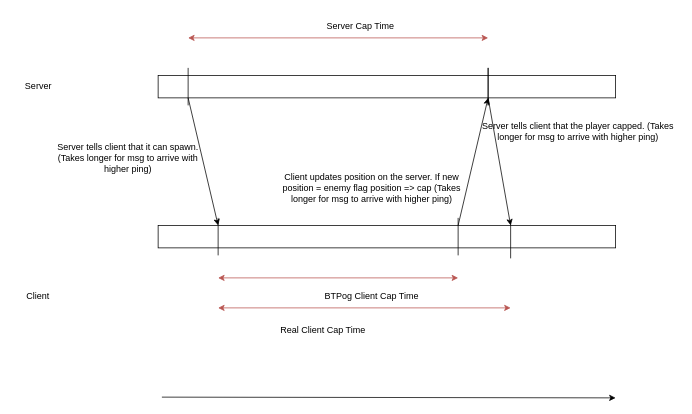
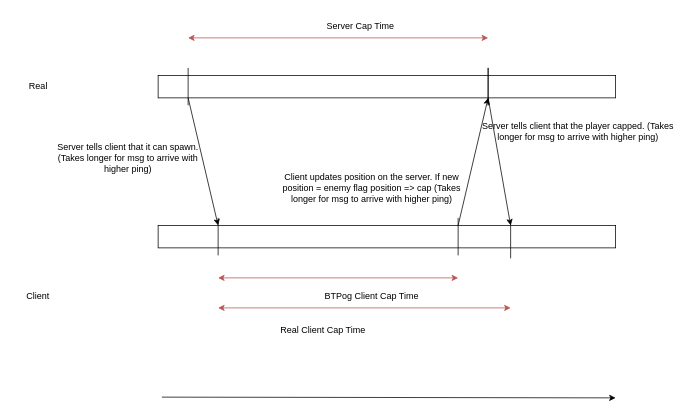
(38, 87) -> (38, 87)
